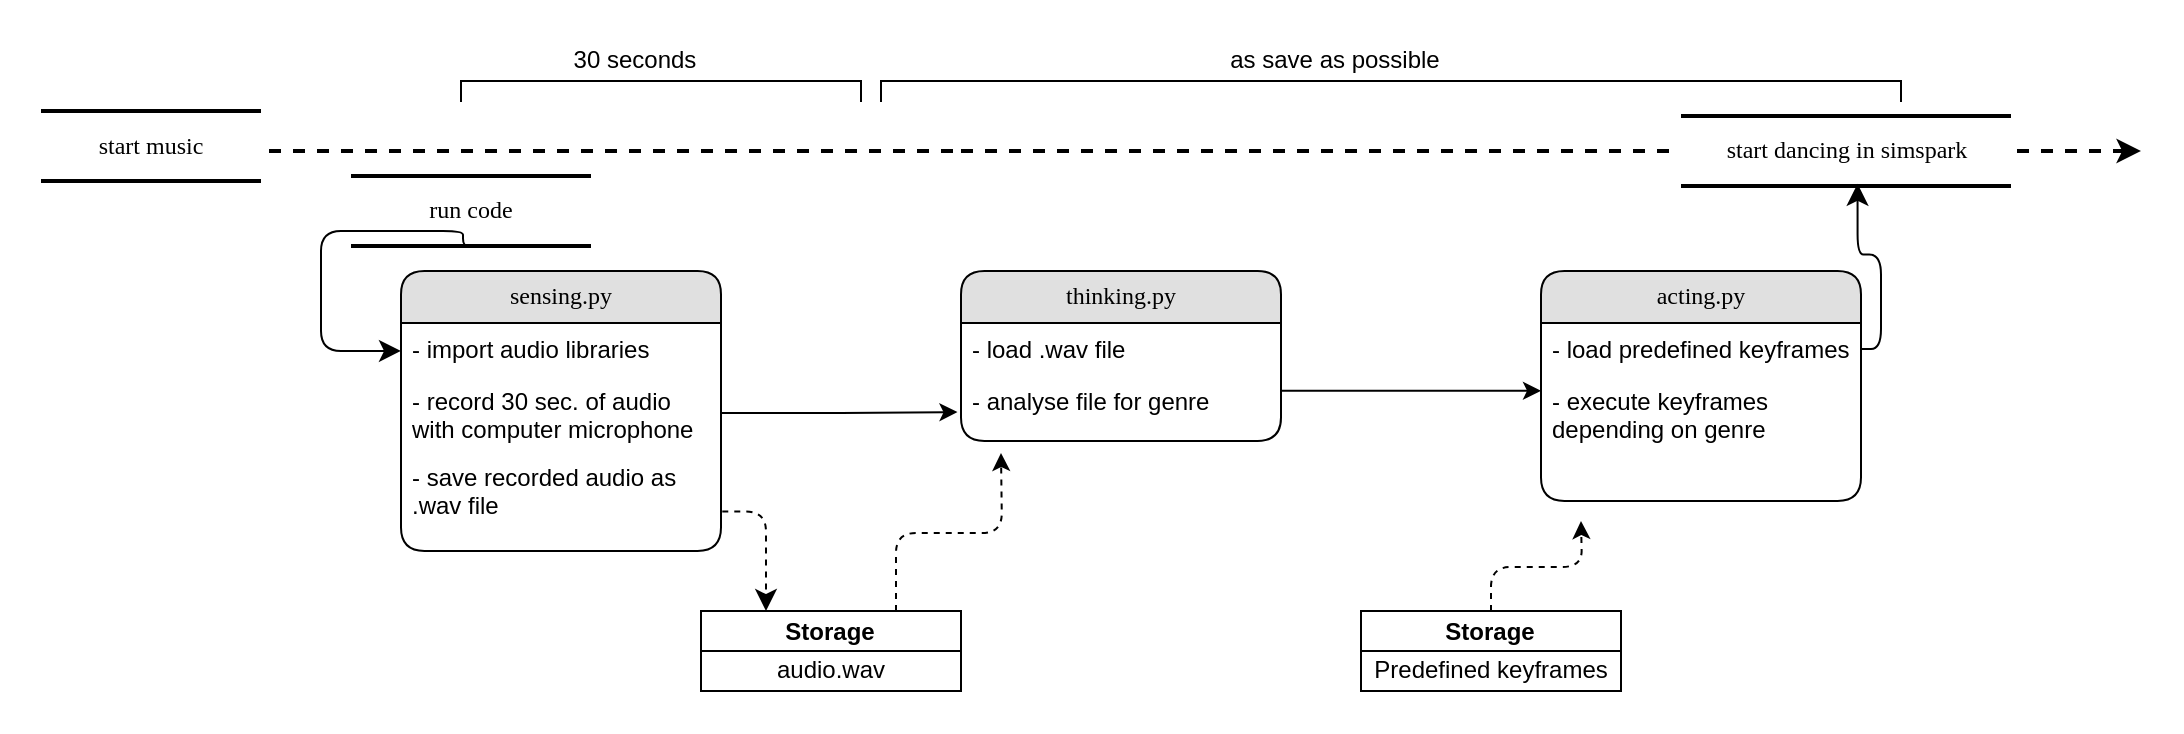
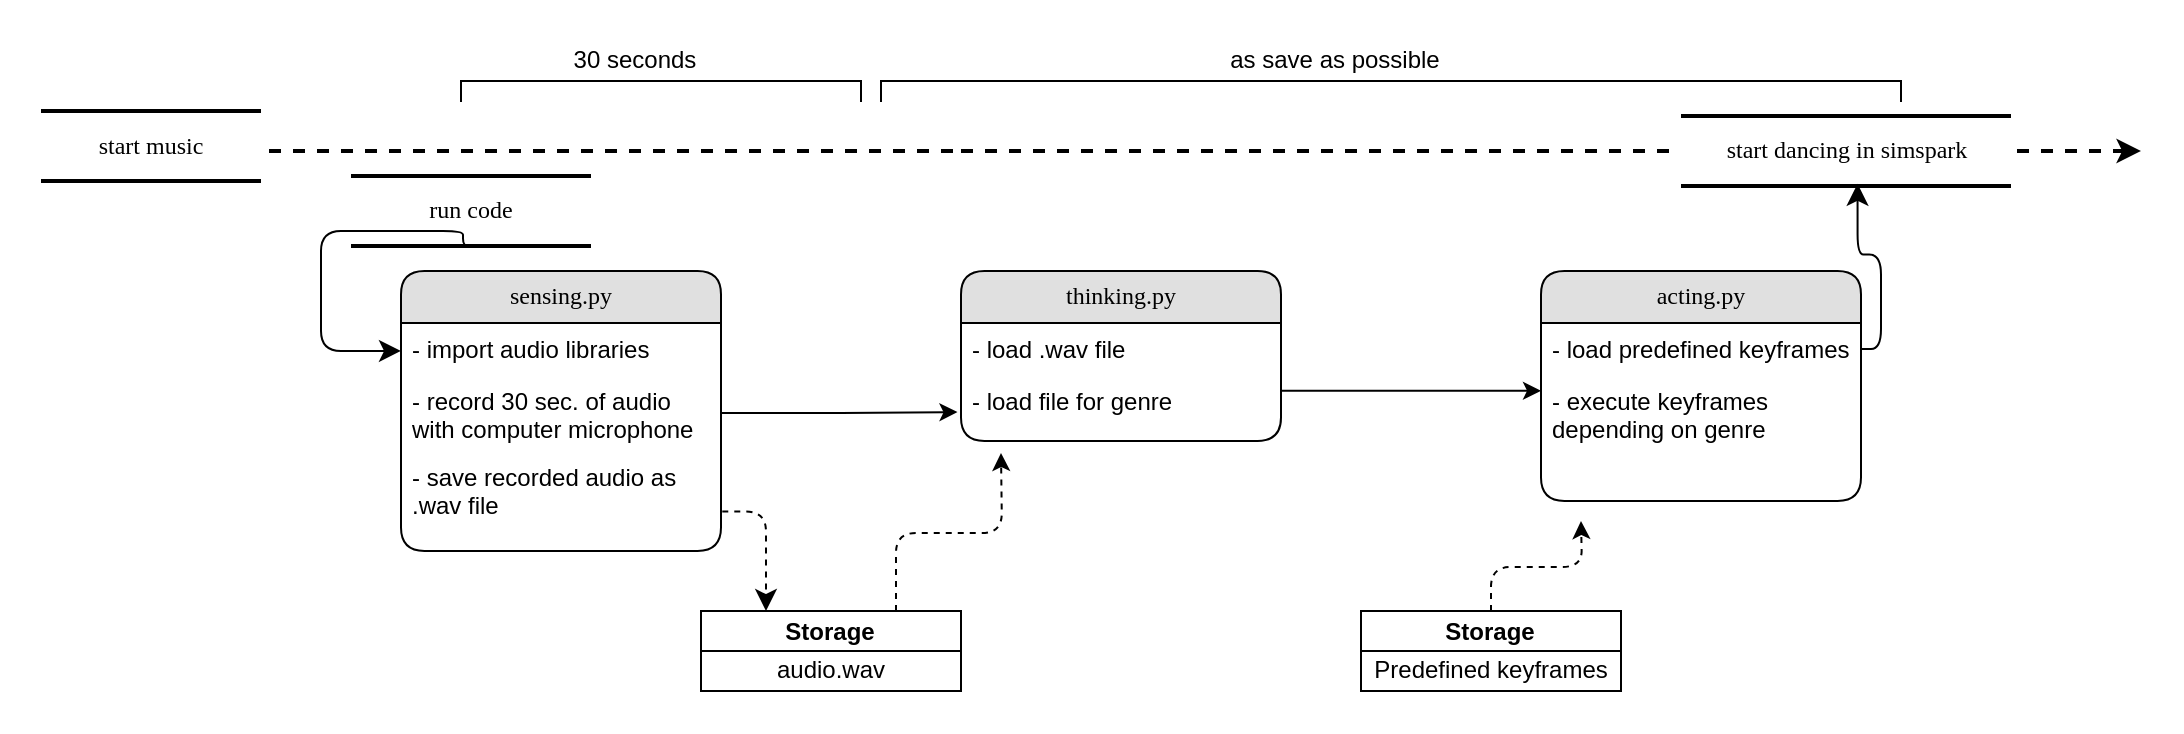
(1112, 403) -> (1092, 403)
